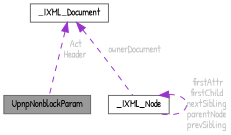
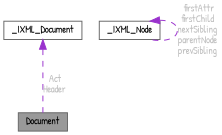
(108, 62) -> none
(47, 105) -> (43, 122)
